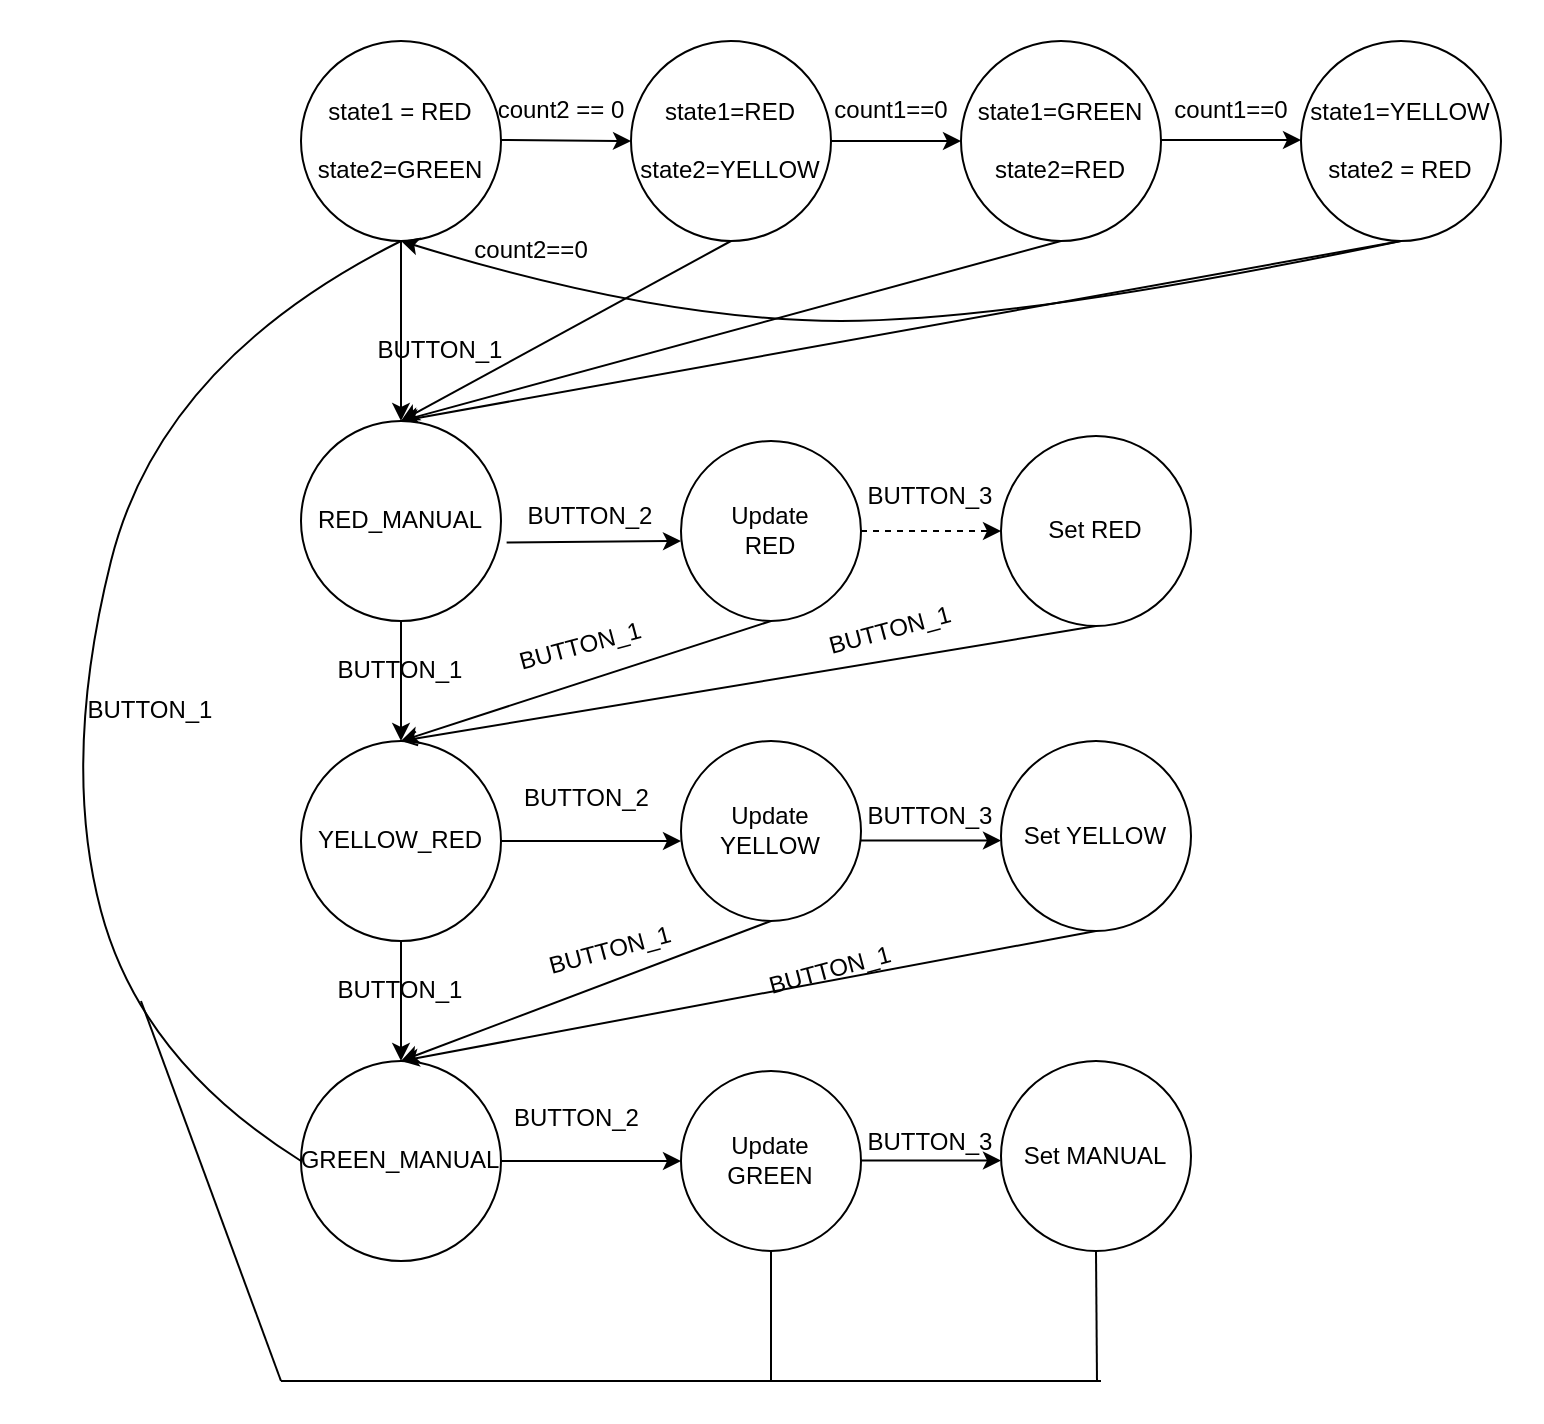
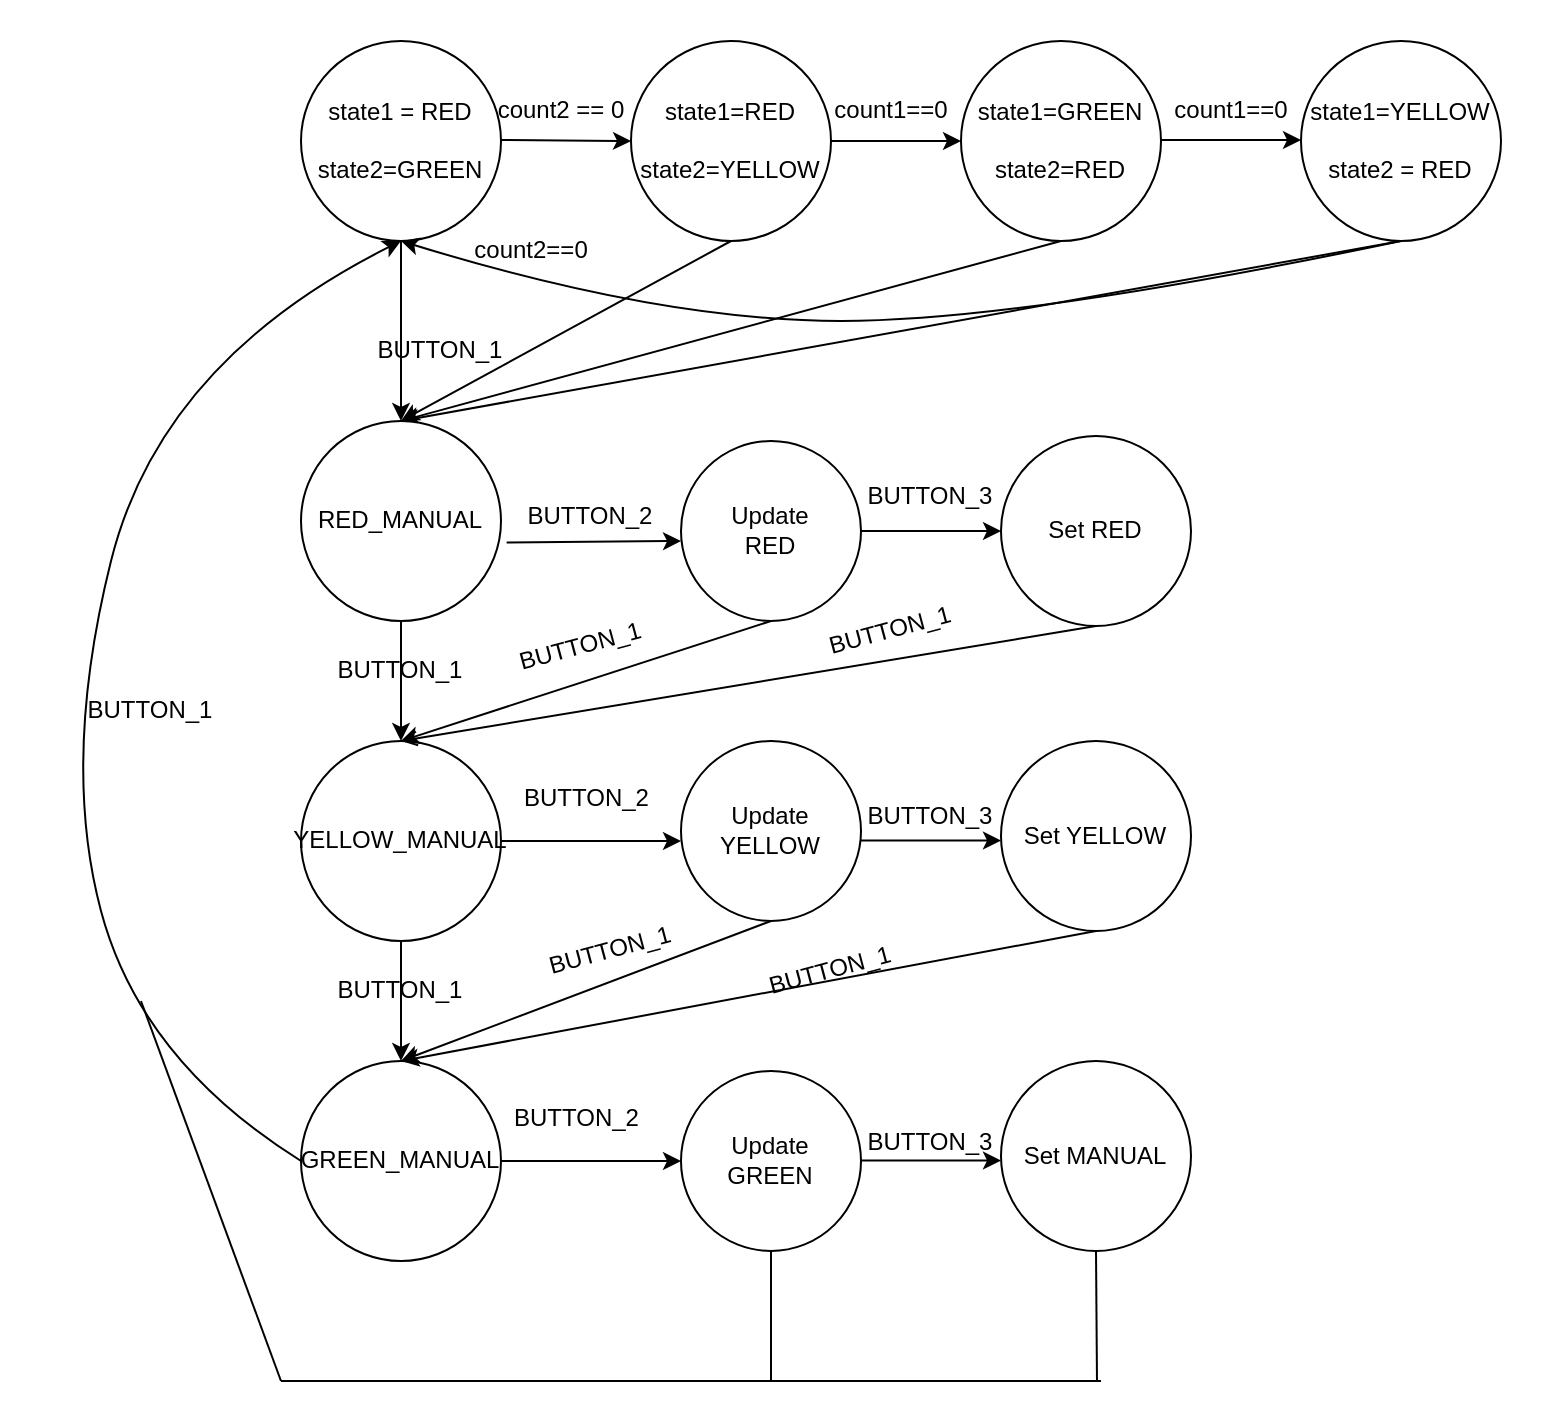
(392, 246) -> (388, 248)
(922, 531) -> (922, 531)
(401, 841) -> (401, 841)
